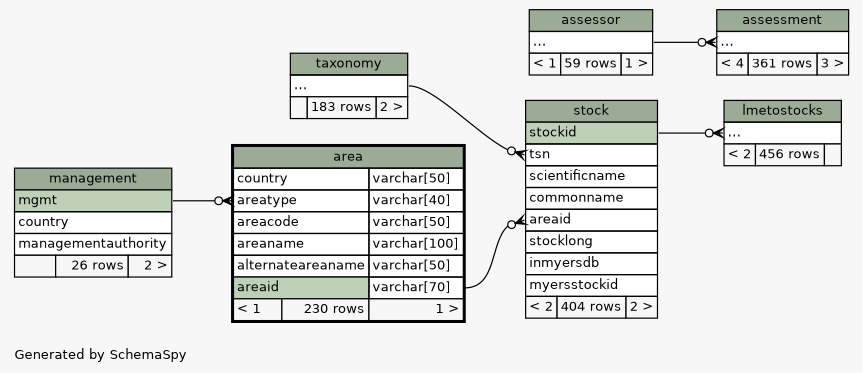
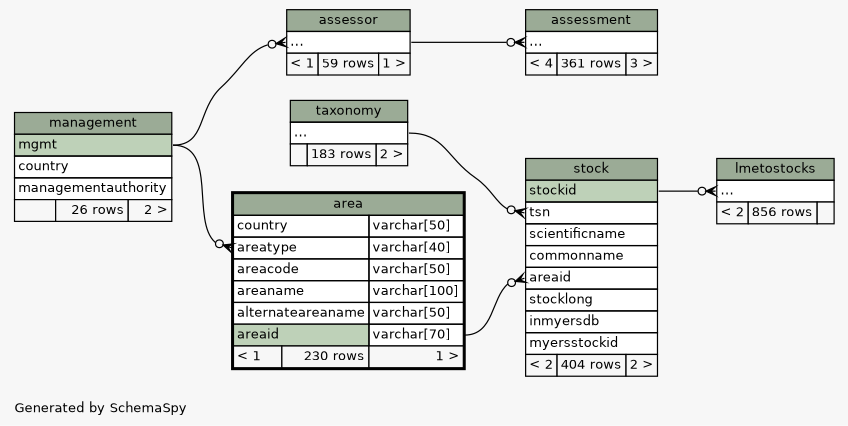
none -> (216, 93)
(790, 154) -> (783, 212)
